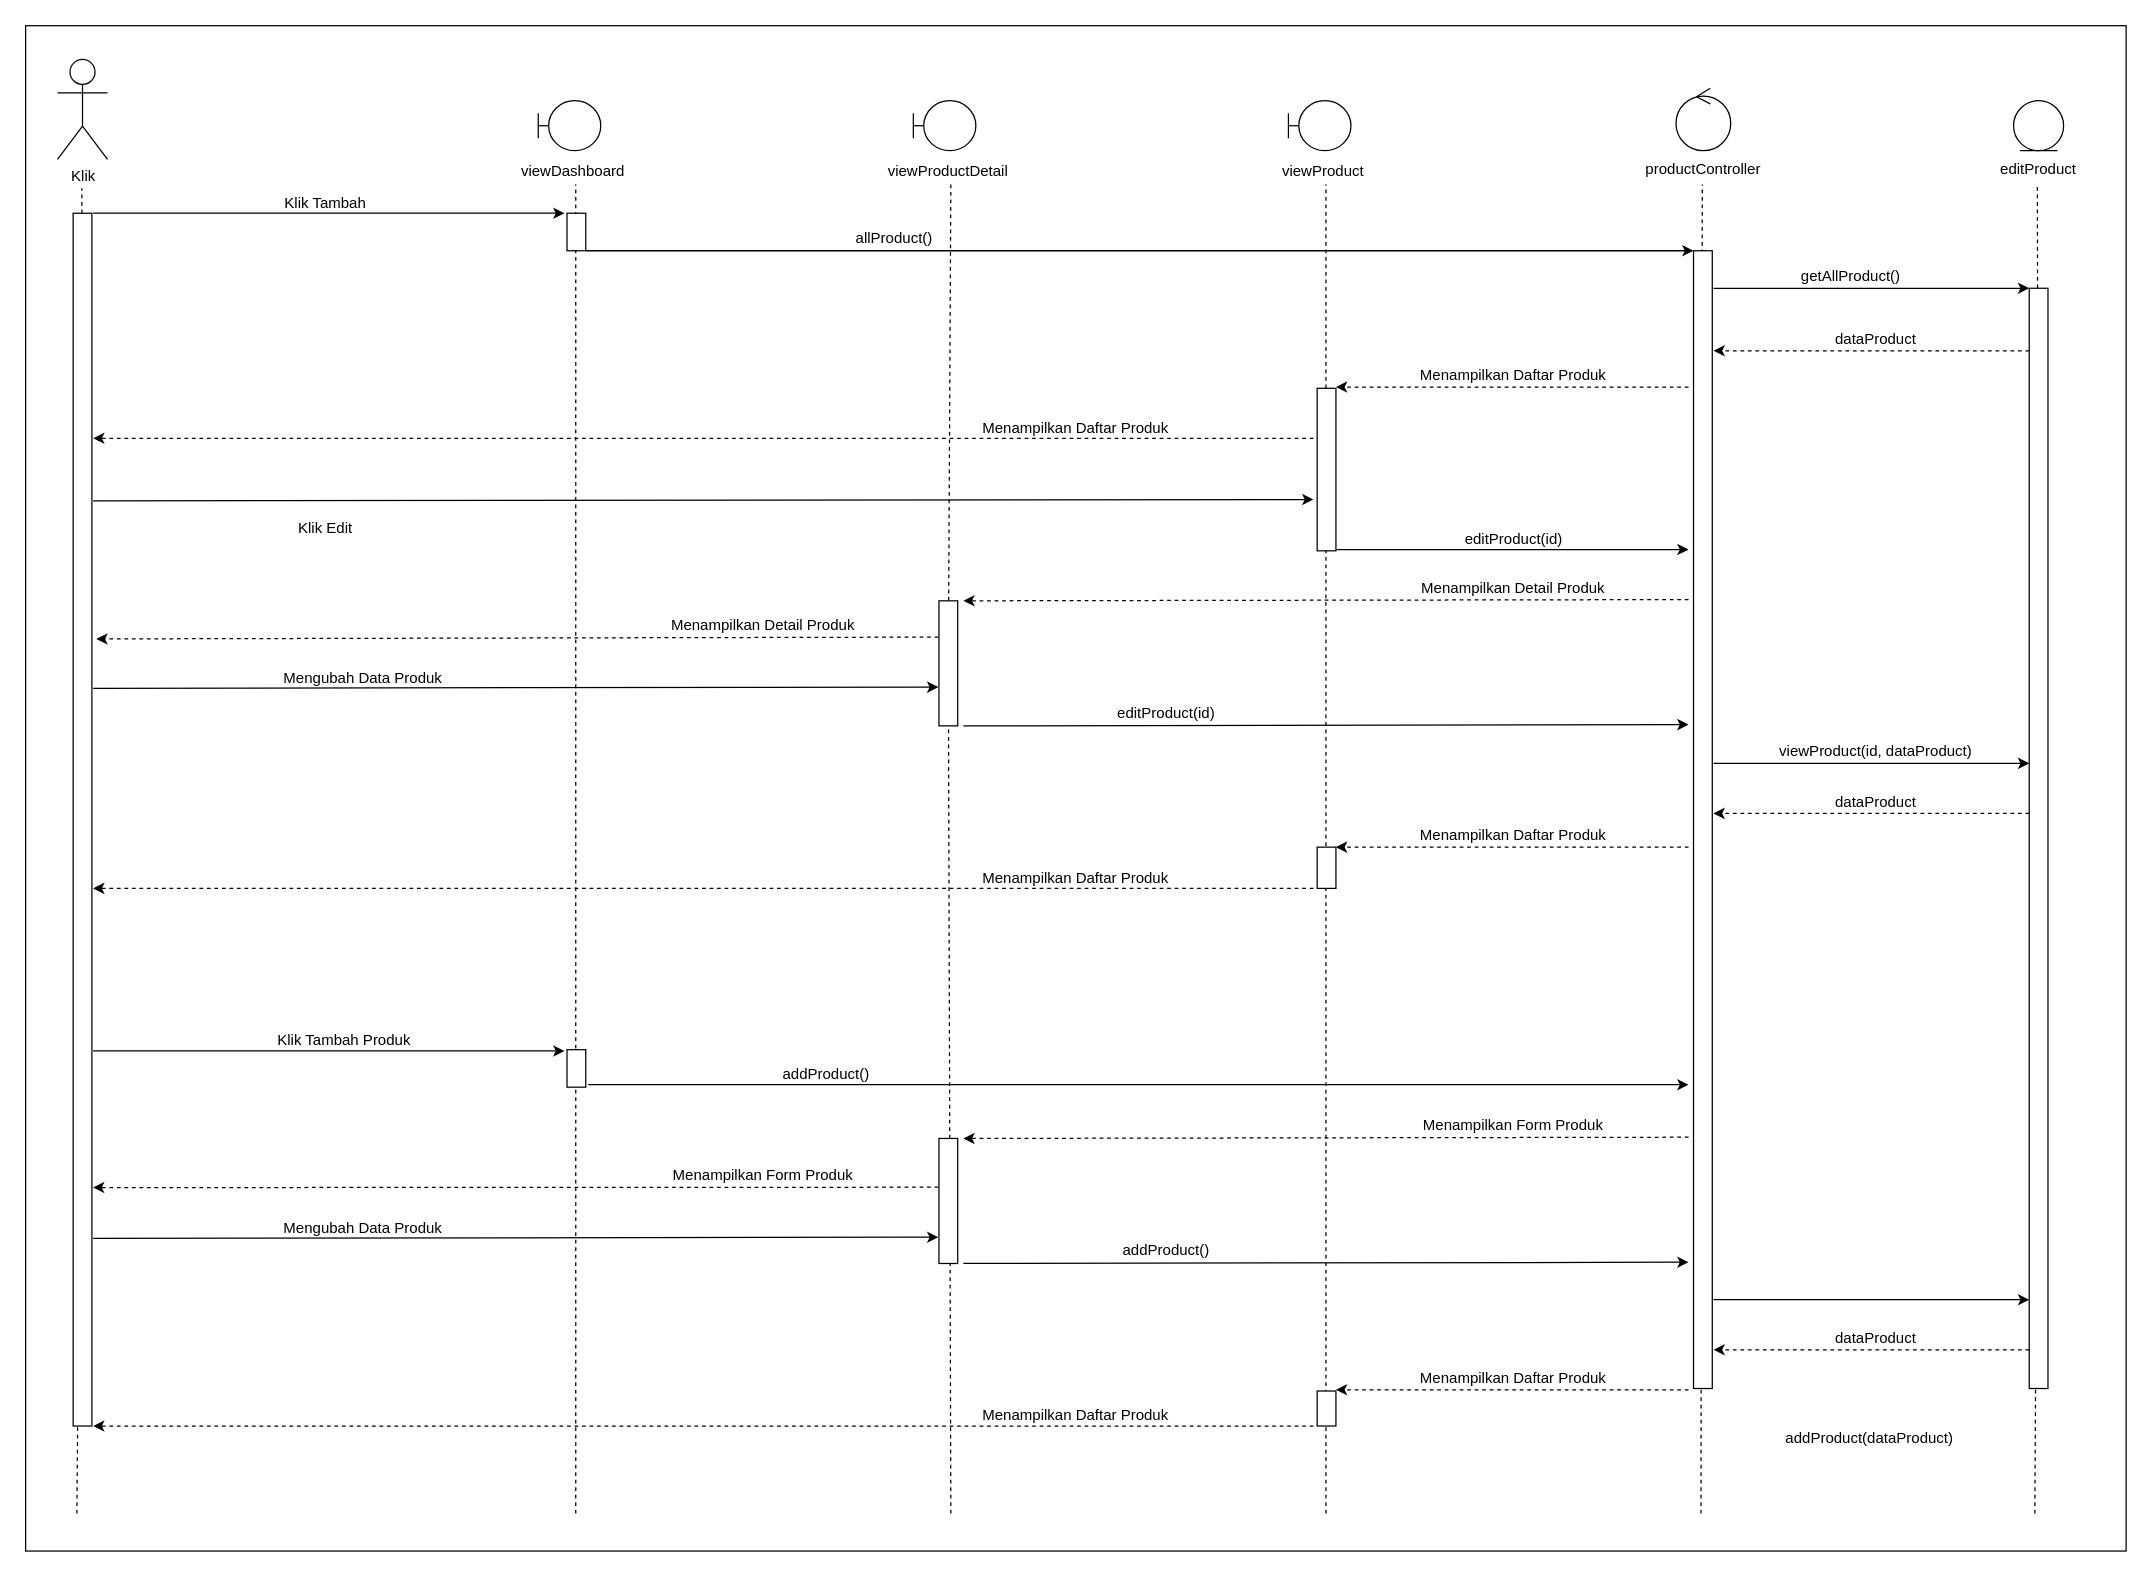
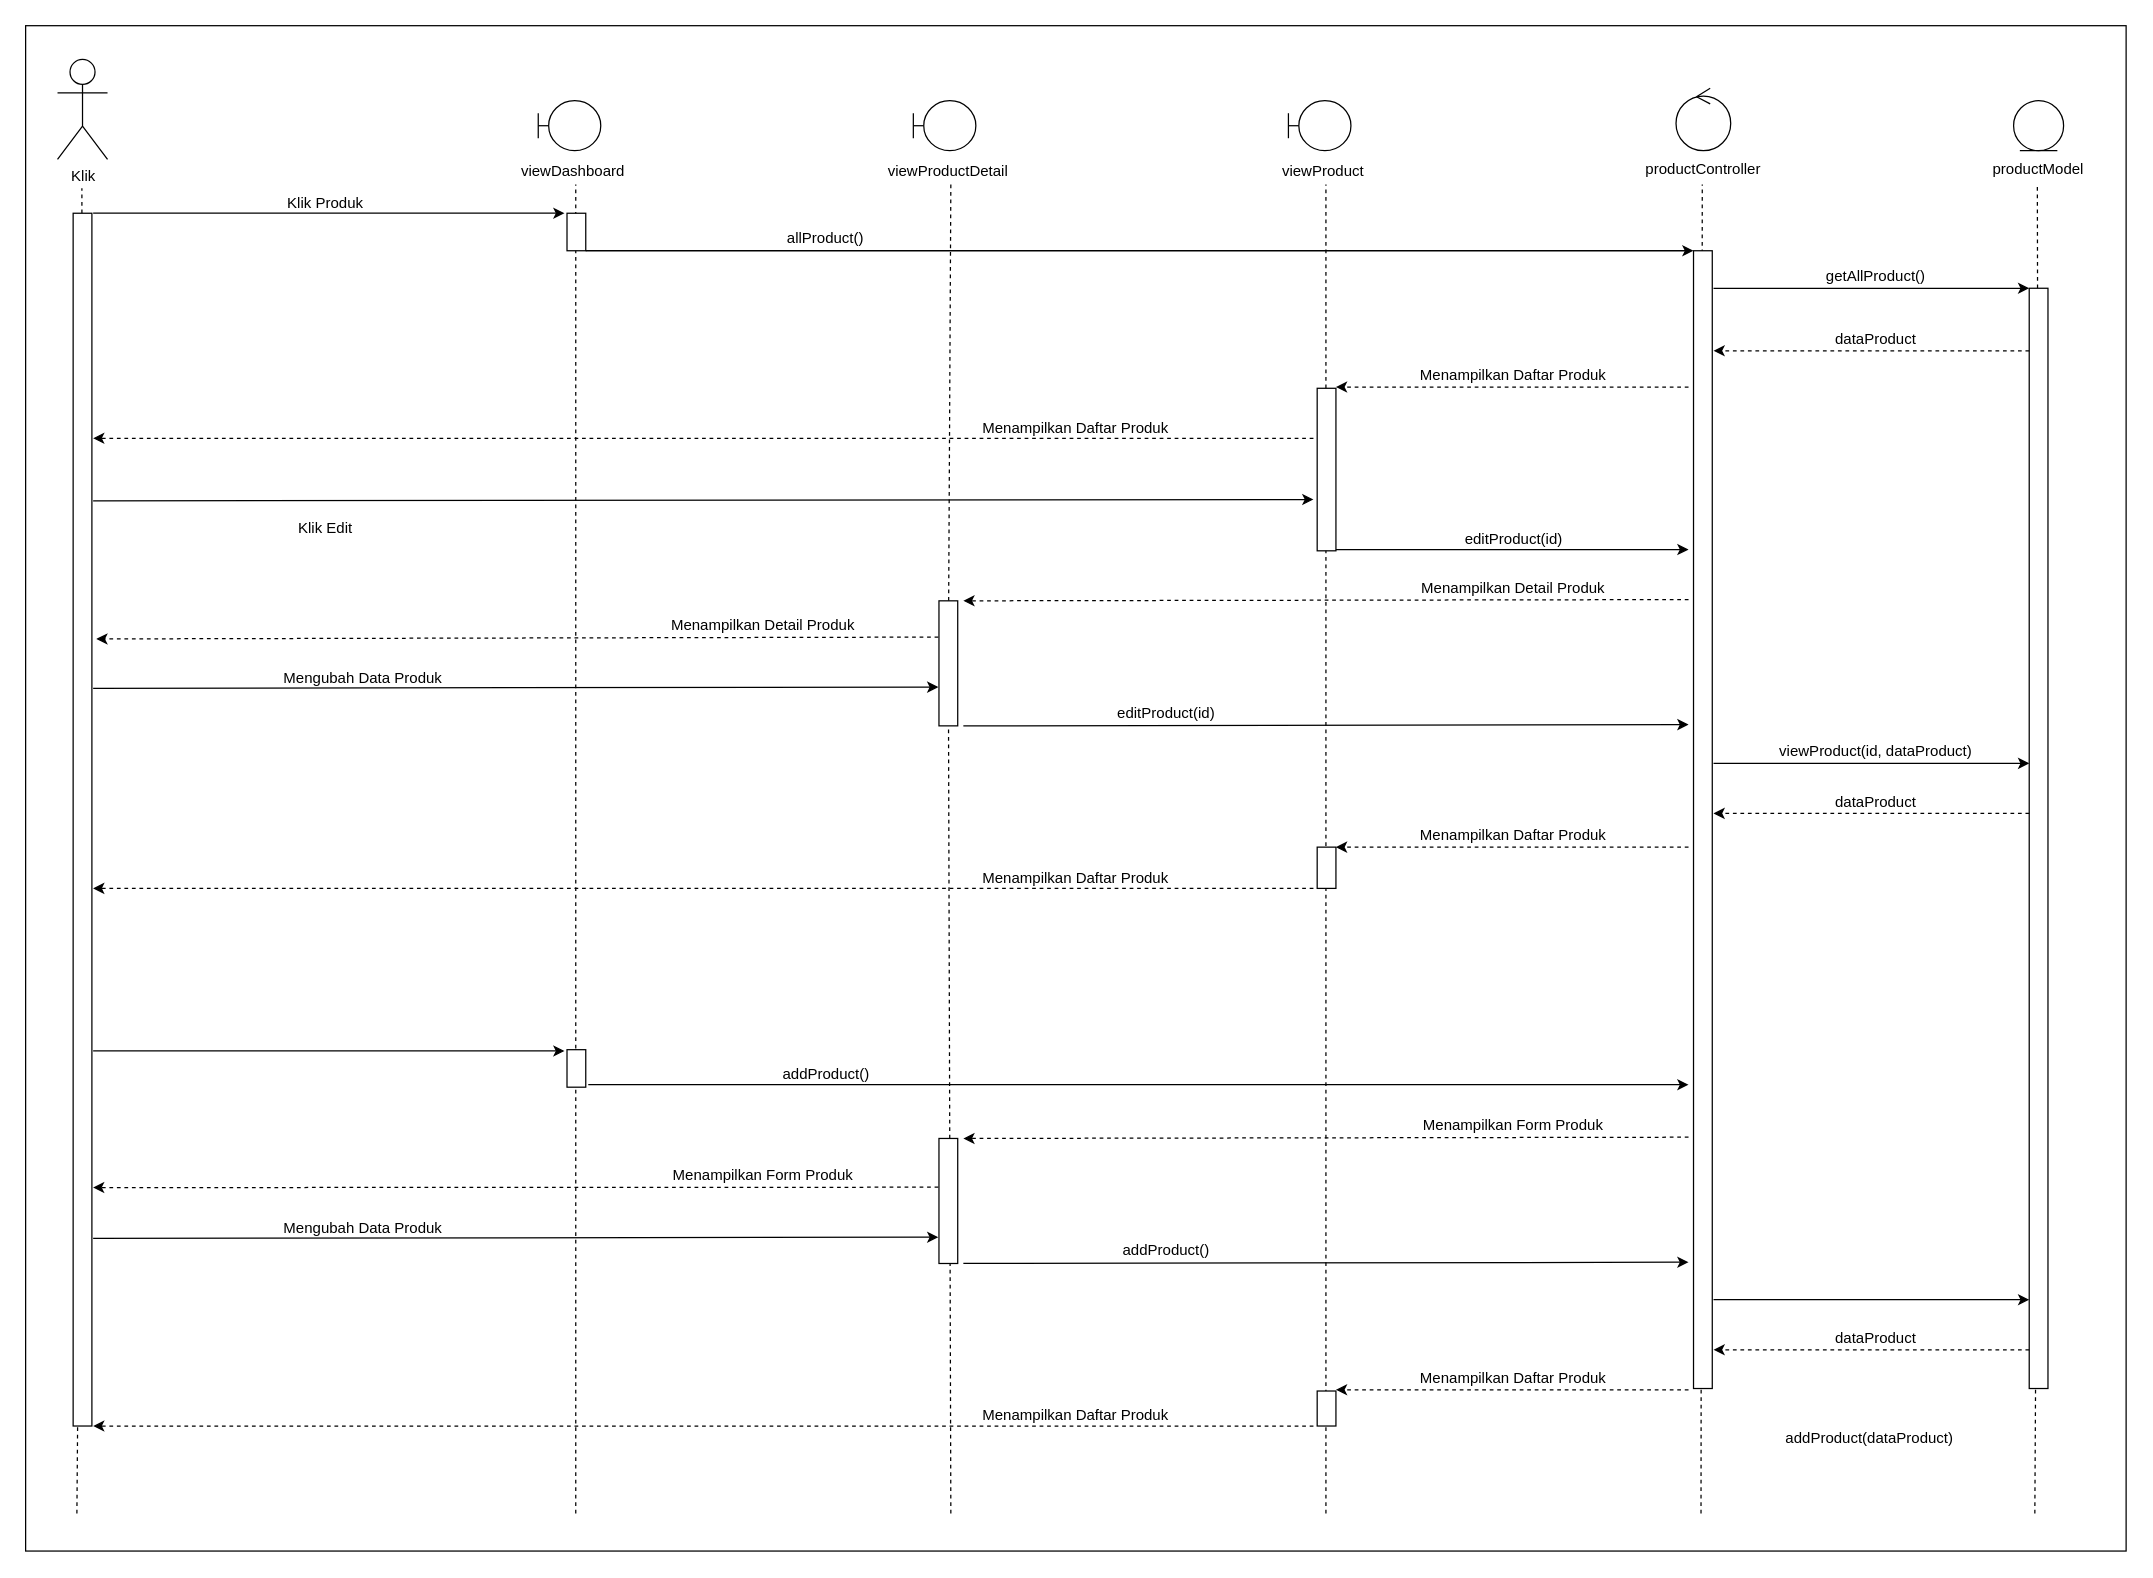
(2038, 169) -> (2038, 169)
(326, 203) -> (326, 203)
(894, 238) -> (826, 238)
(1851, 277) -> (1876, 277)
(344, 1041) -> none
